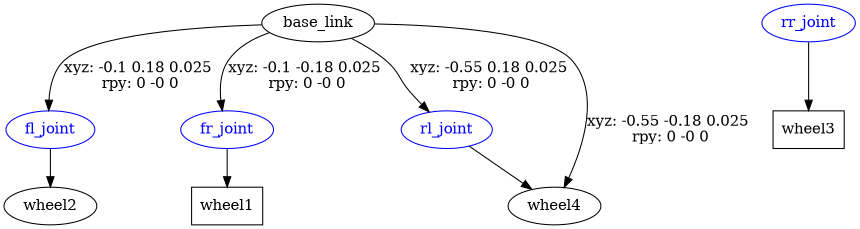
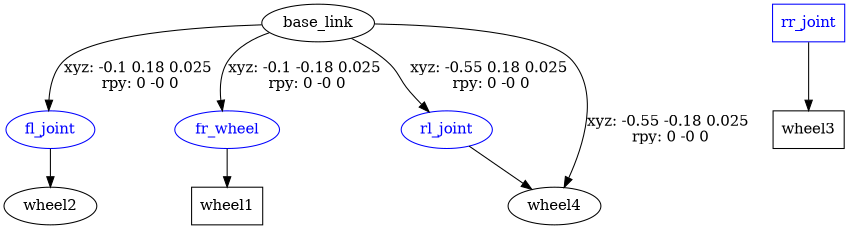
(809, 23) -> (809, 23)
(227, 130) -> (227, 130)
